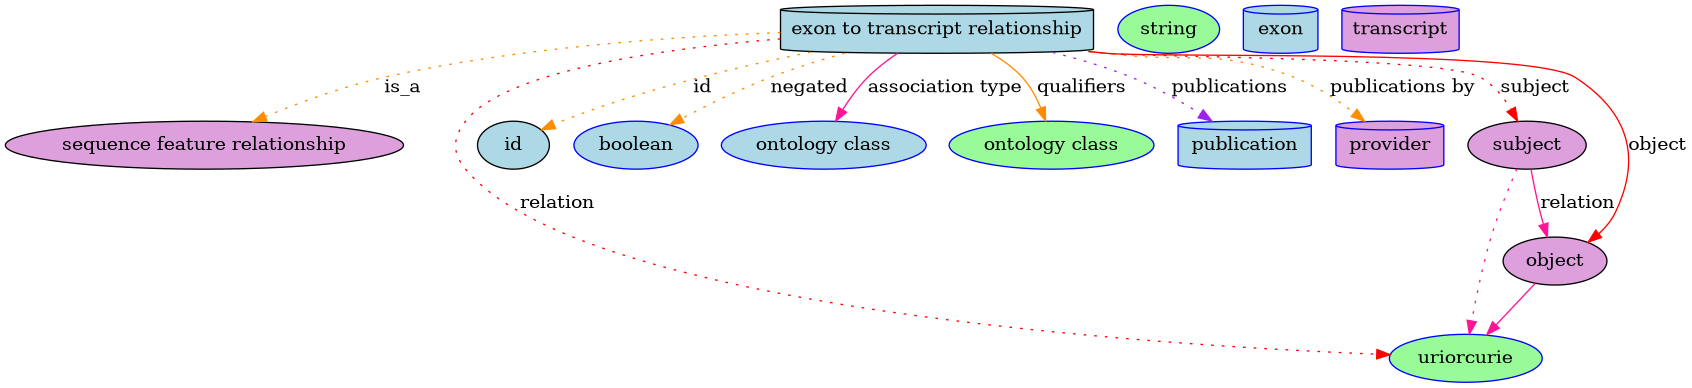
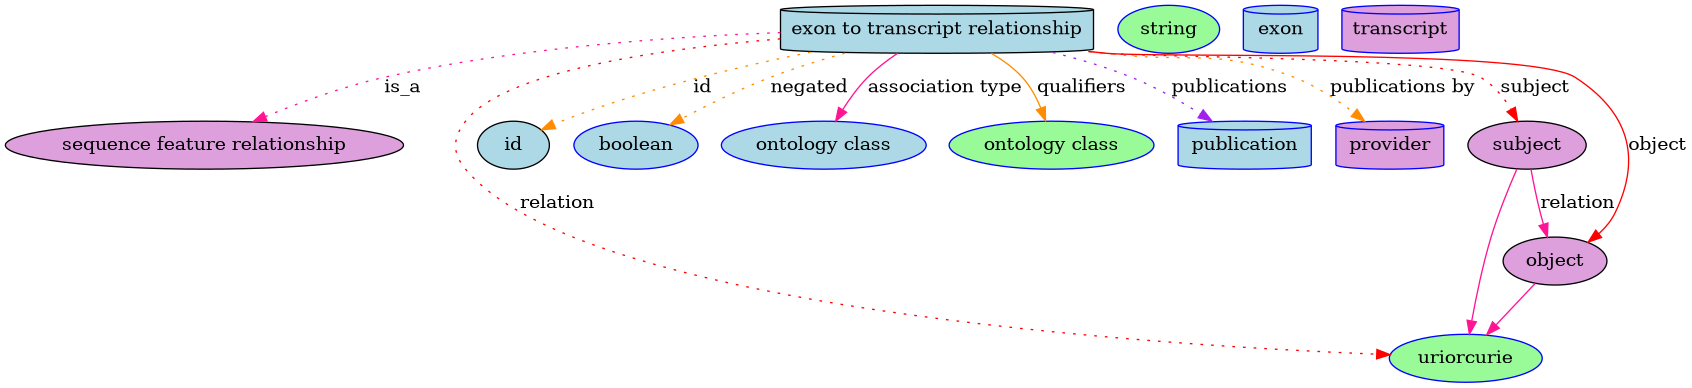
(519, 54) -> (519, 54)
(1489, 243) -> (1489, 243)
